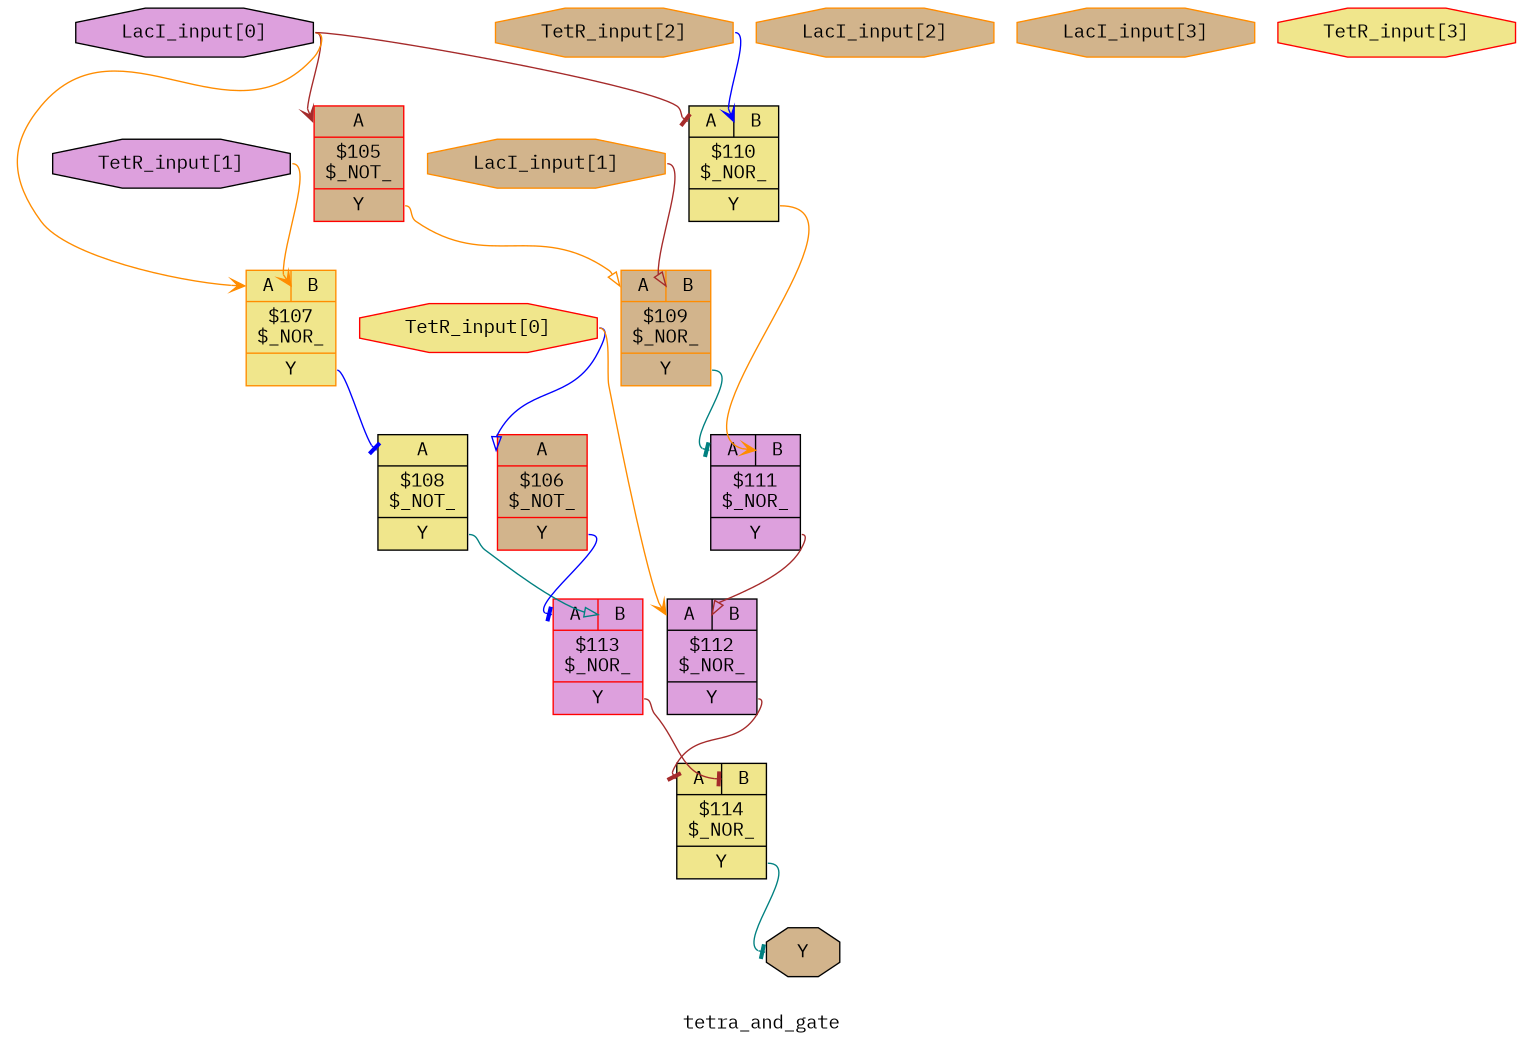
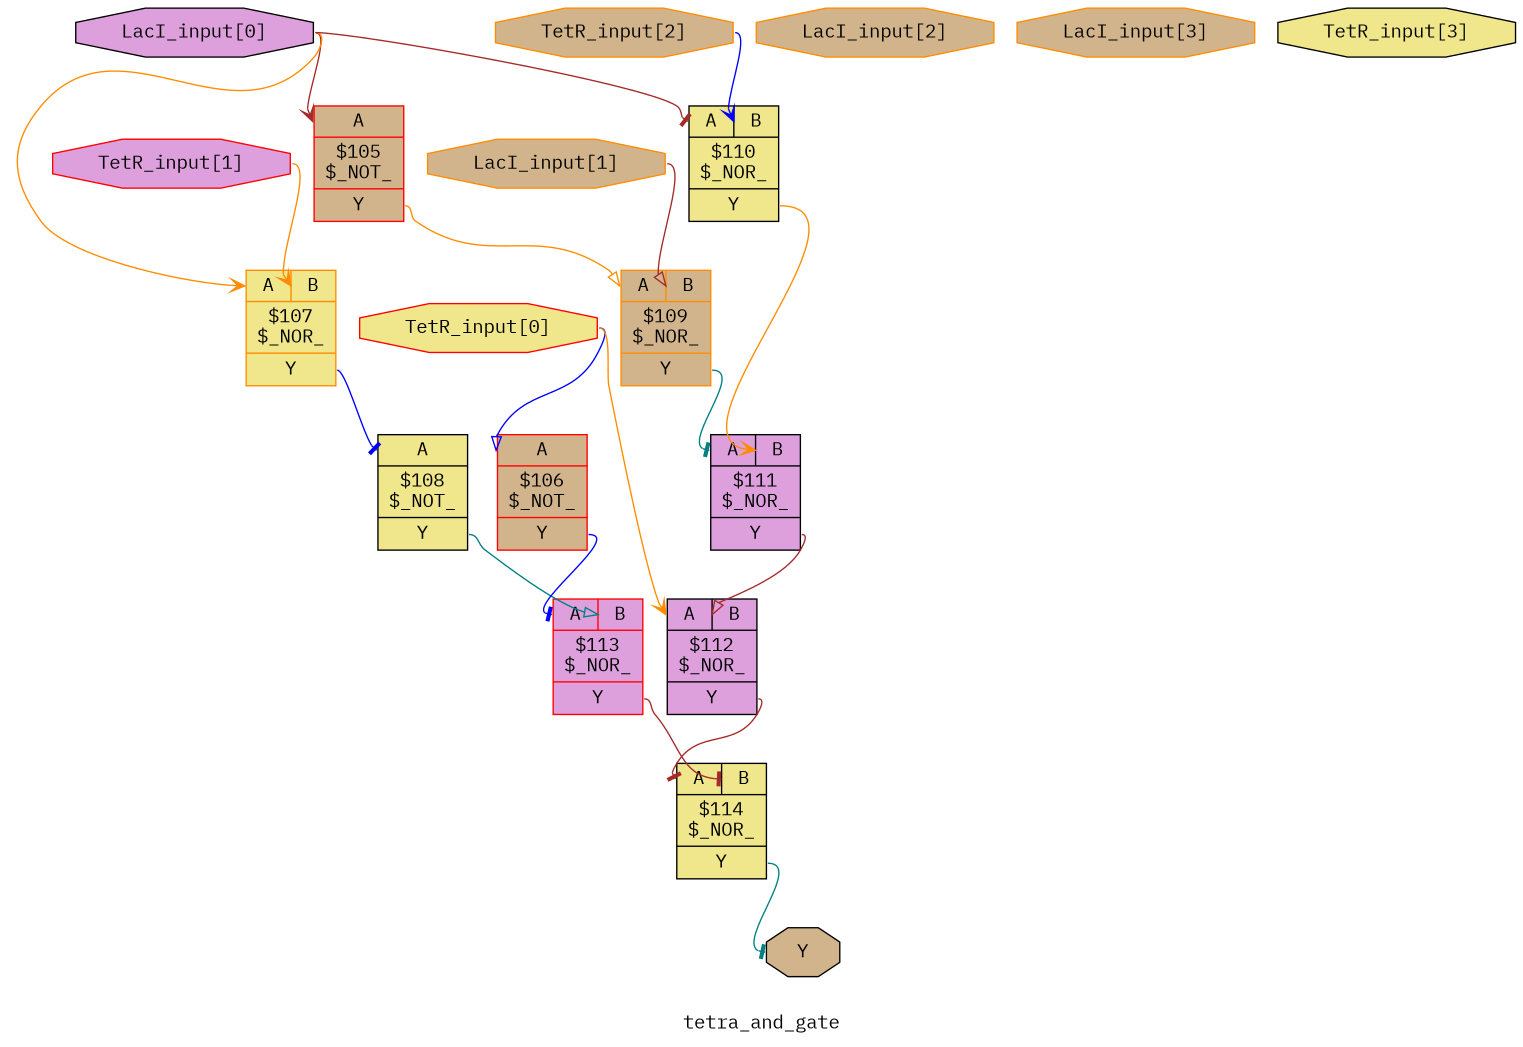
(1397, 33) -> (1397, 33)
(171, 164) -> (171, 164)
